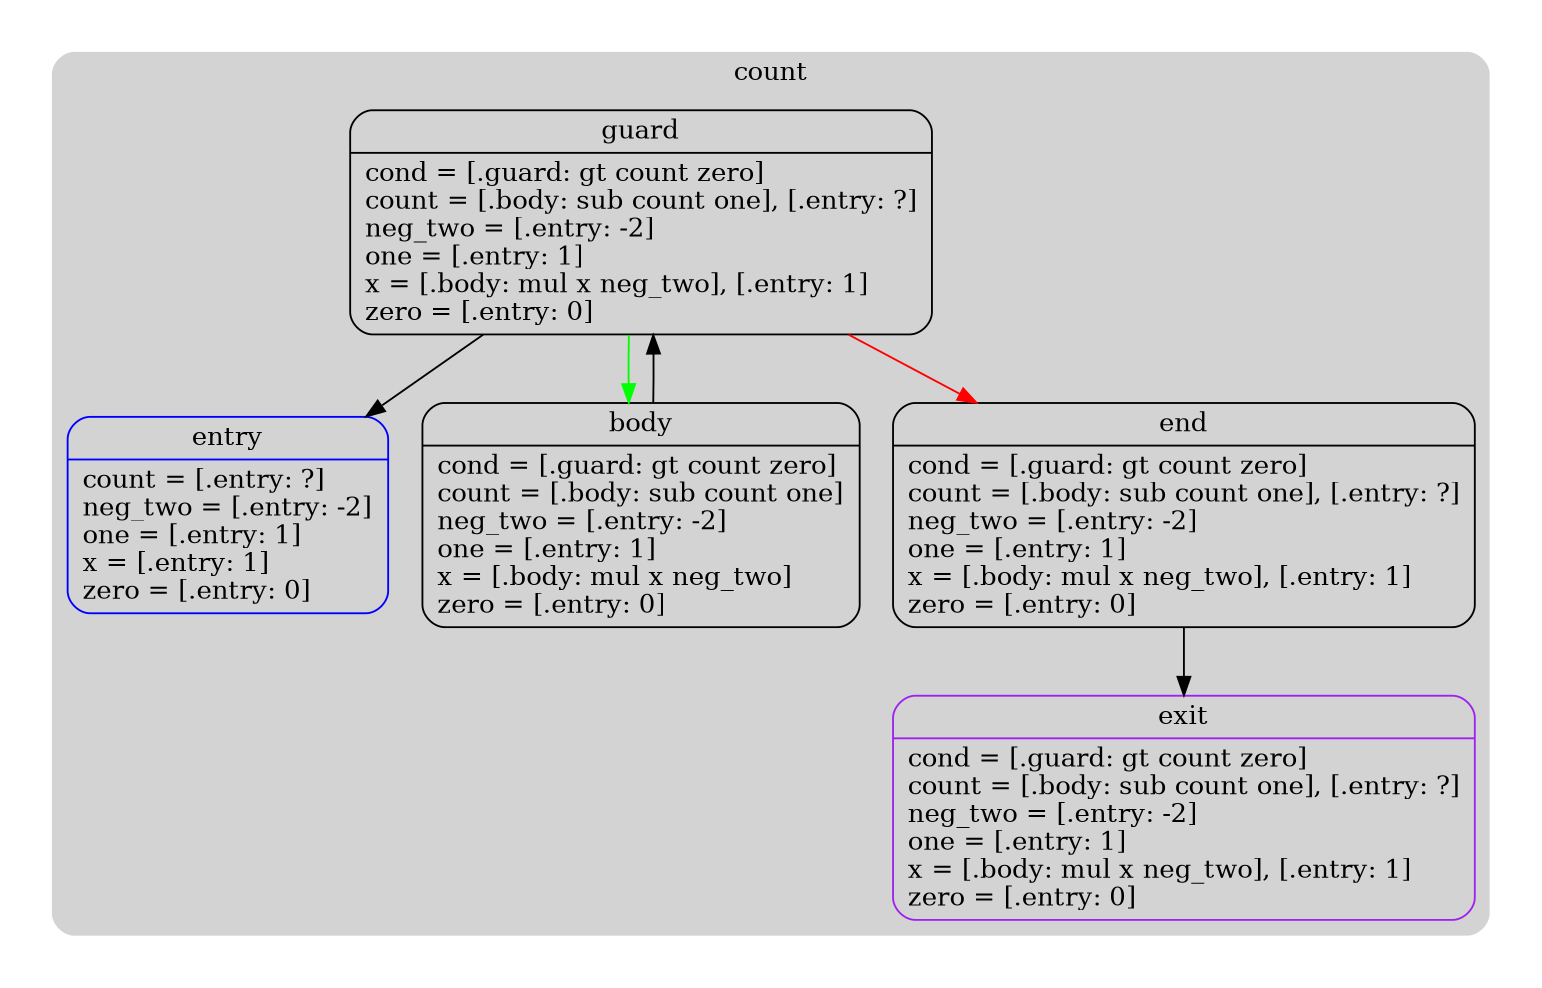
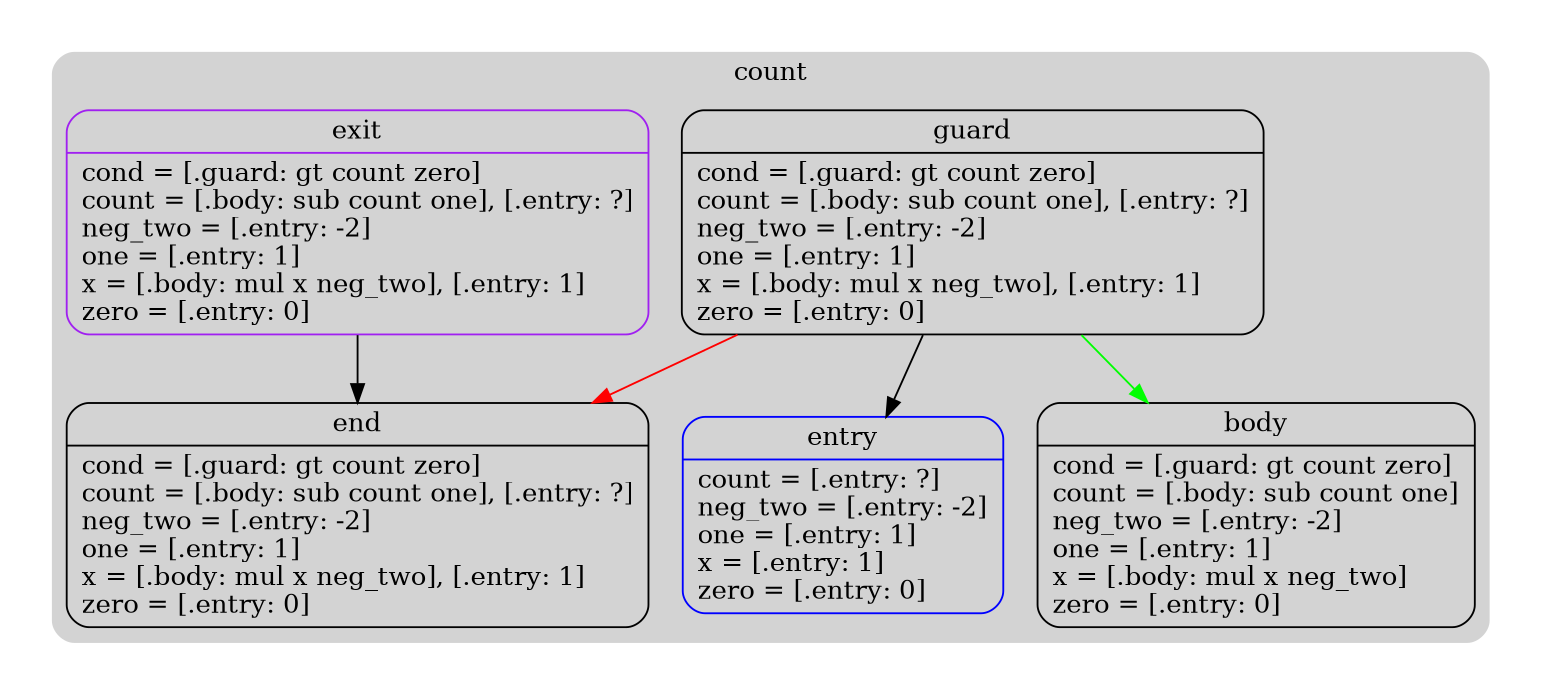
(654, 378) -> none
(1184, 652) -> (358, 359)
